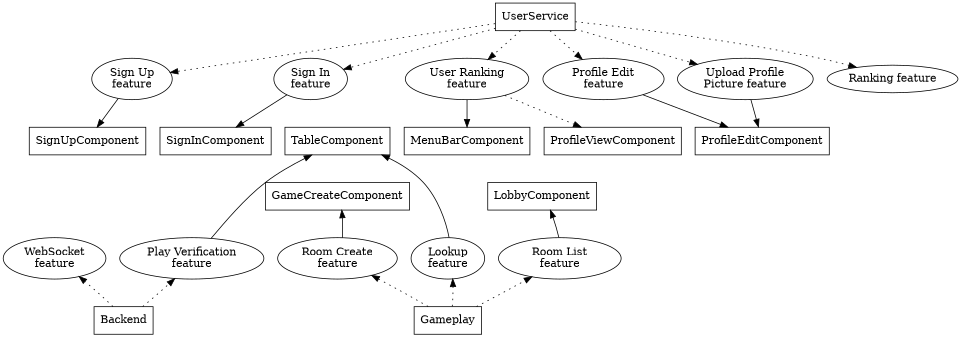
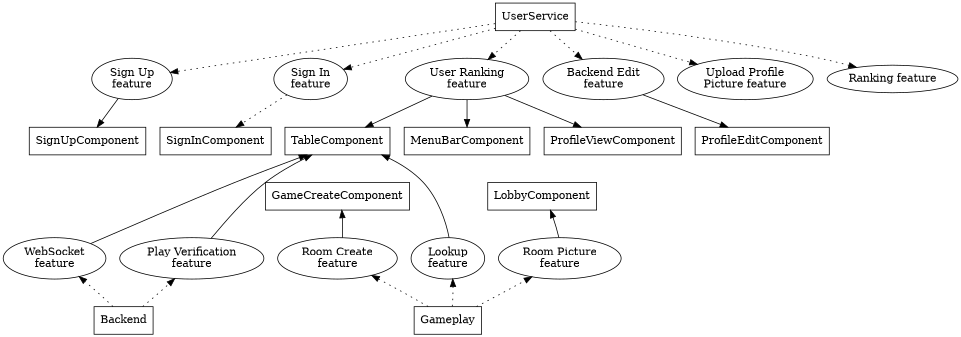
(604, 79) -> (604, 79)
(265, 109) -> (265, 109)
none -> (402, 110)
(539, 110) -> (539, 110)
(754, 110) -> none
none -> (195, 199)
(560, 258) -> (560, 258)
